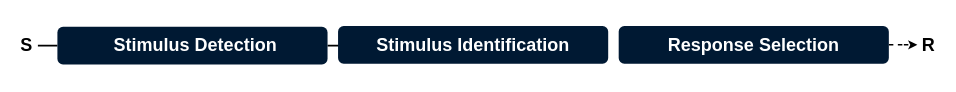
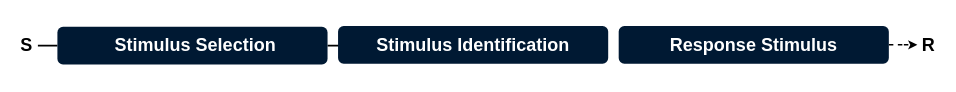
(195, 45) -> (195, 45)
(753, 45) -> (753, 45)
